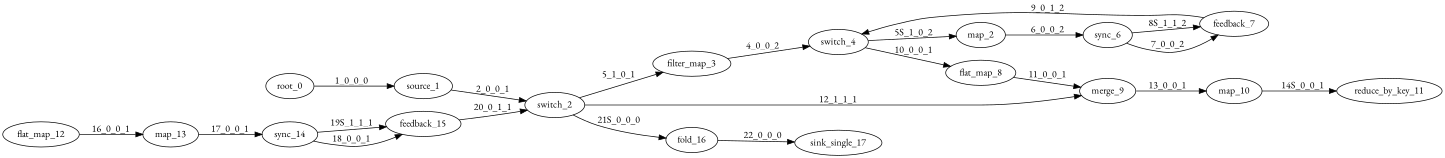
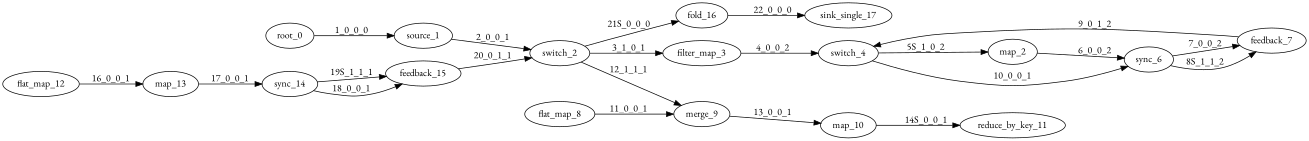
(904, 56) -> (996, 85)
(619, 75) -> (629, 48)
